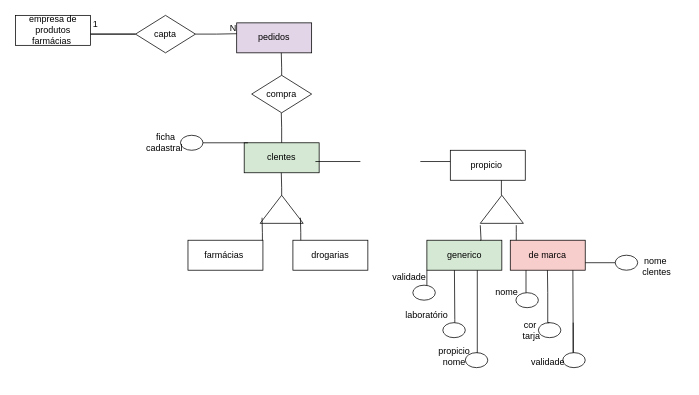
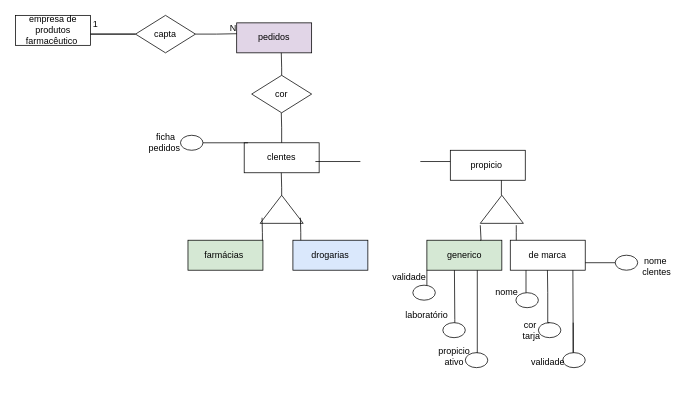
(53, 30) -> (53, 30)
(282, 94) -> (282, 94)
(166, 143) -> (166, 143)
(282, 158) -> (282, 158)
(225, 255) -> (225, 255)
(330, 255) -> (330, 255)
(548, 255) -> (548, 255)
(455, 357) -> (455, 357)
